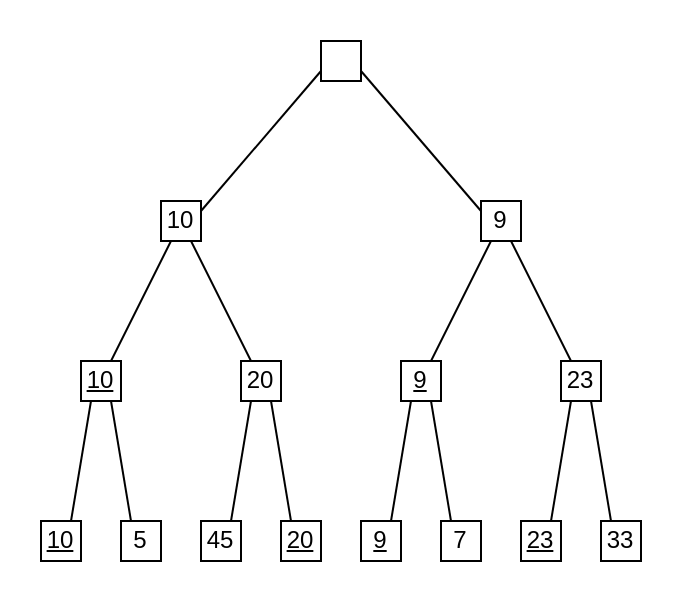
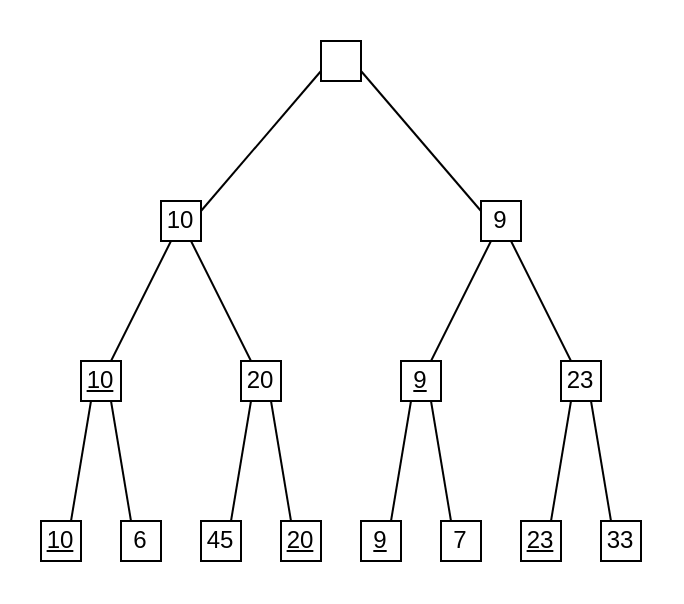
(141, 541) -> (141, 541)
